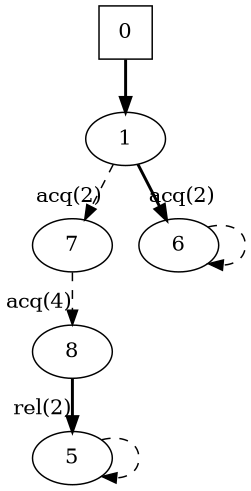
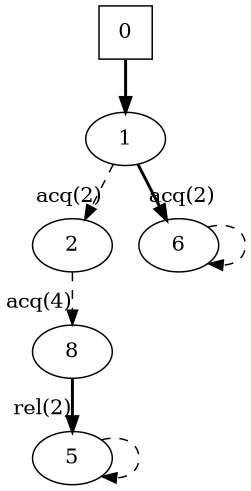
(72, 245) -> (72, 245)
